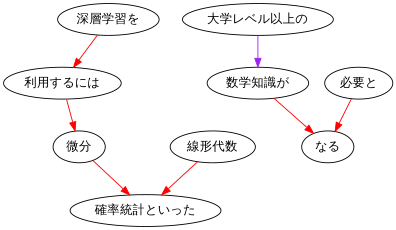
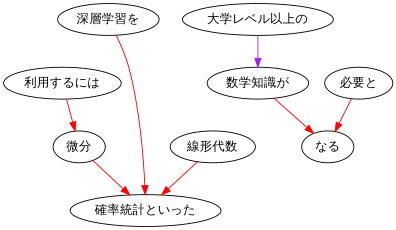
(88, 48) -> (137, 109)
